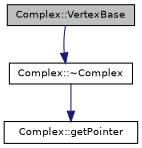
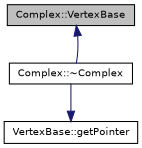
(64, 39) -> (78, 50)
(71, 132) -> (71, 132)
